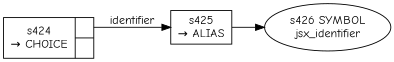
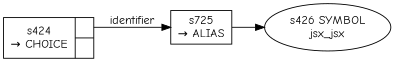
(201, 27) -> (201, 27)
(328, 27) -> (328, 27)
